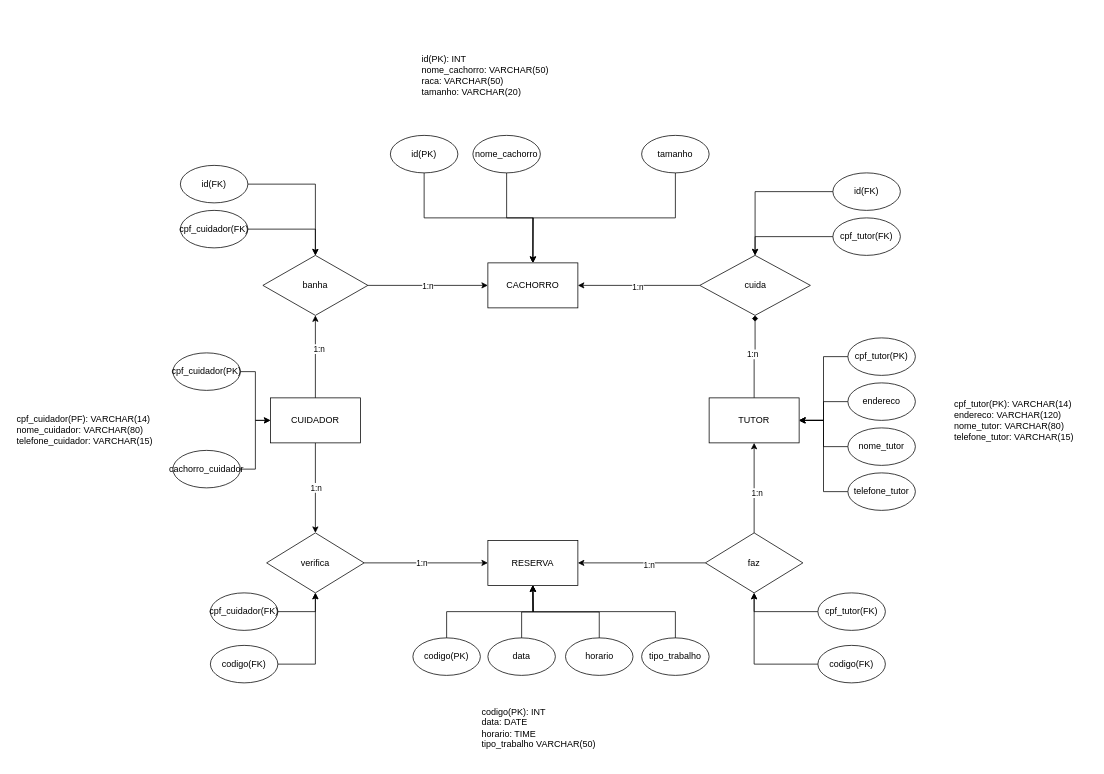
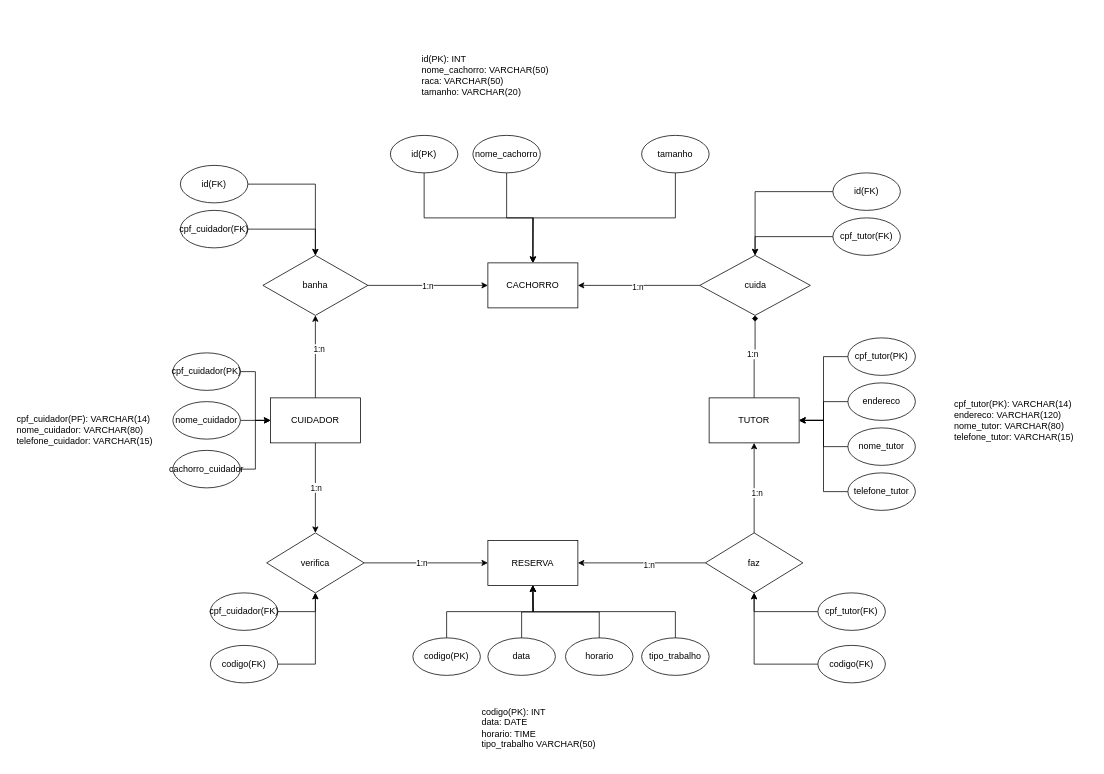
none -> (207, 420)
none -> (246, 420)
